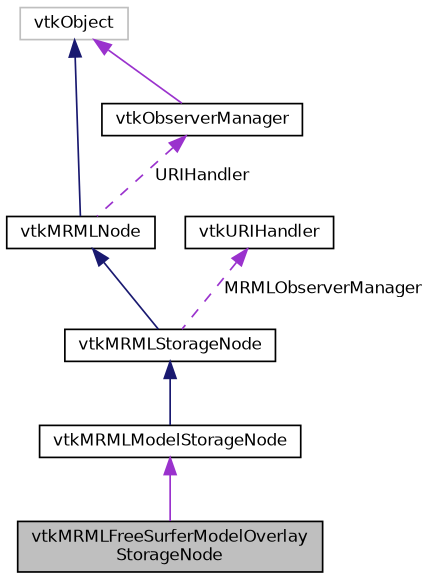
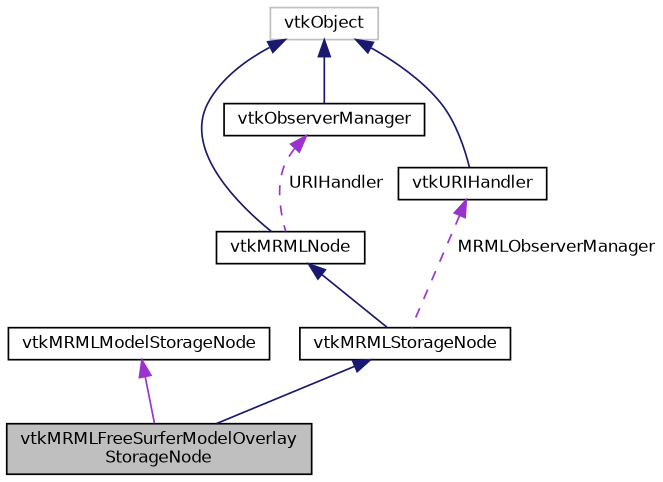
(145, 77) -> (324, 80)
none -> (435, 96)
(170, 402) -> (286, 395)
